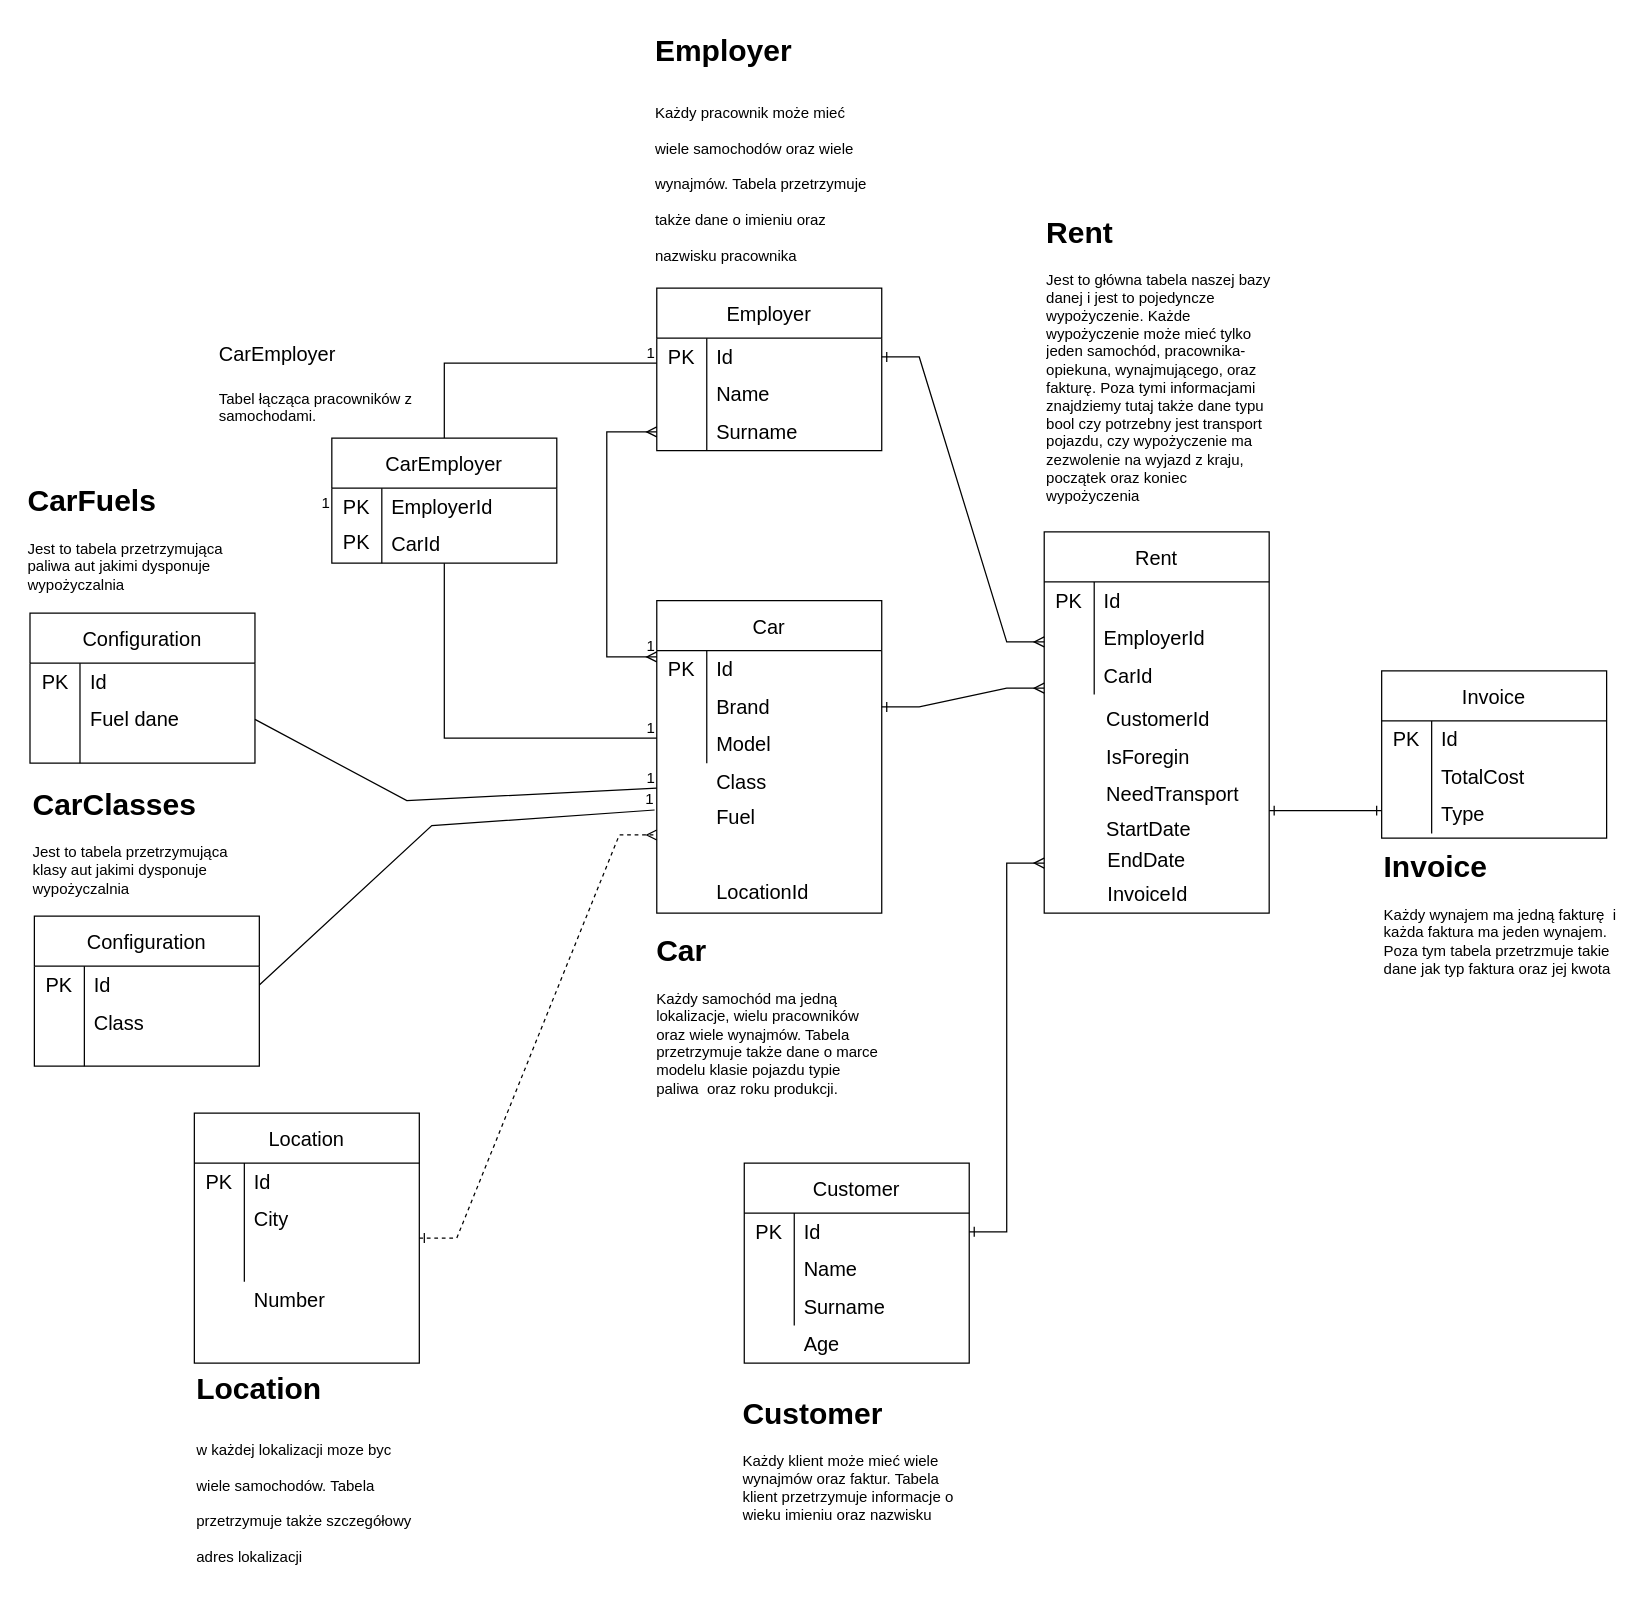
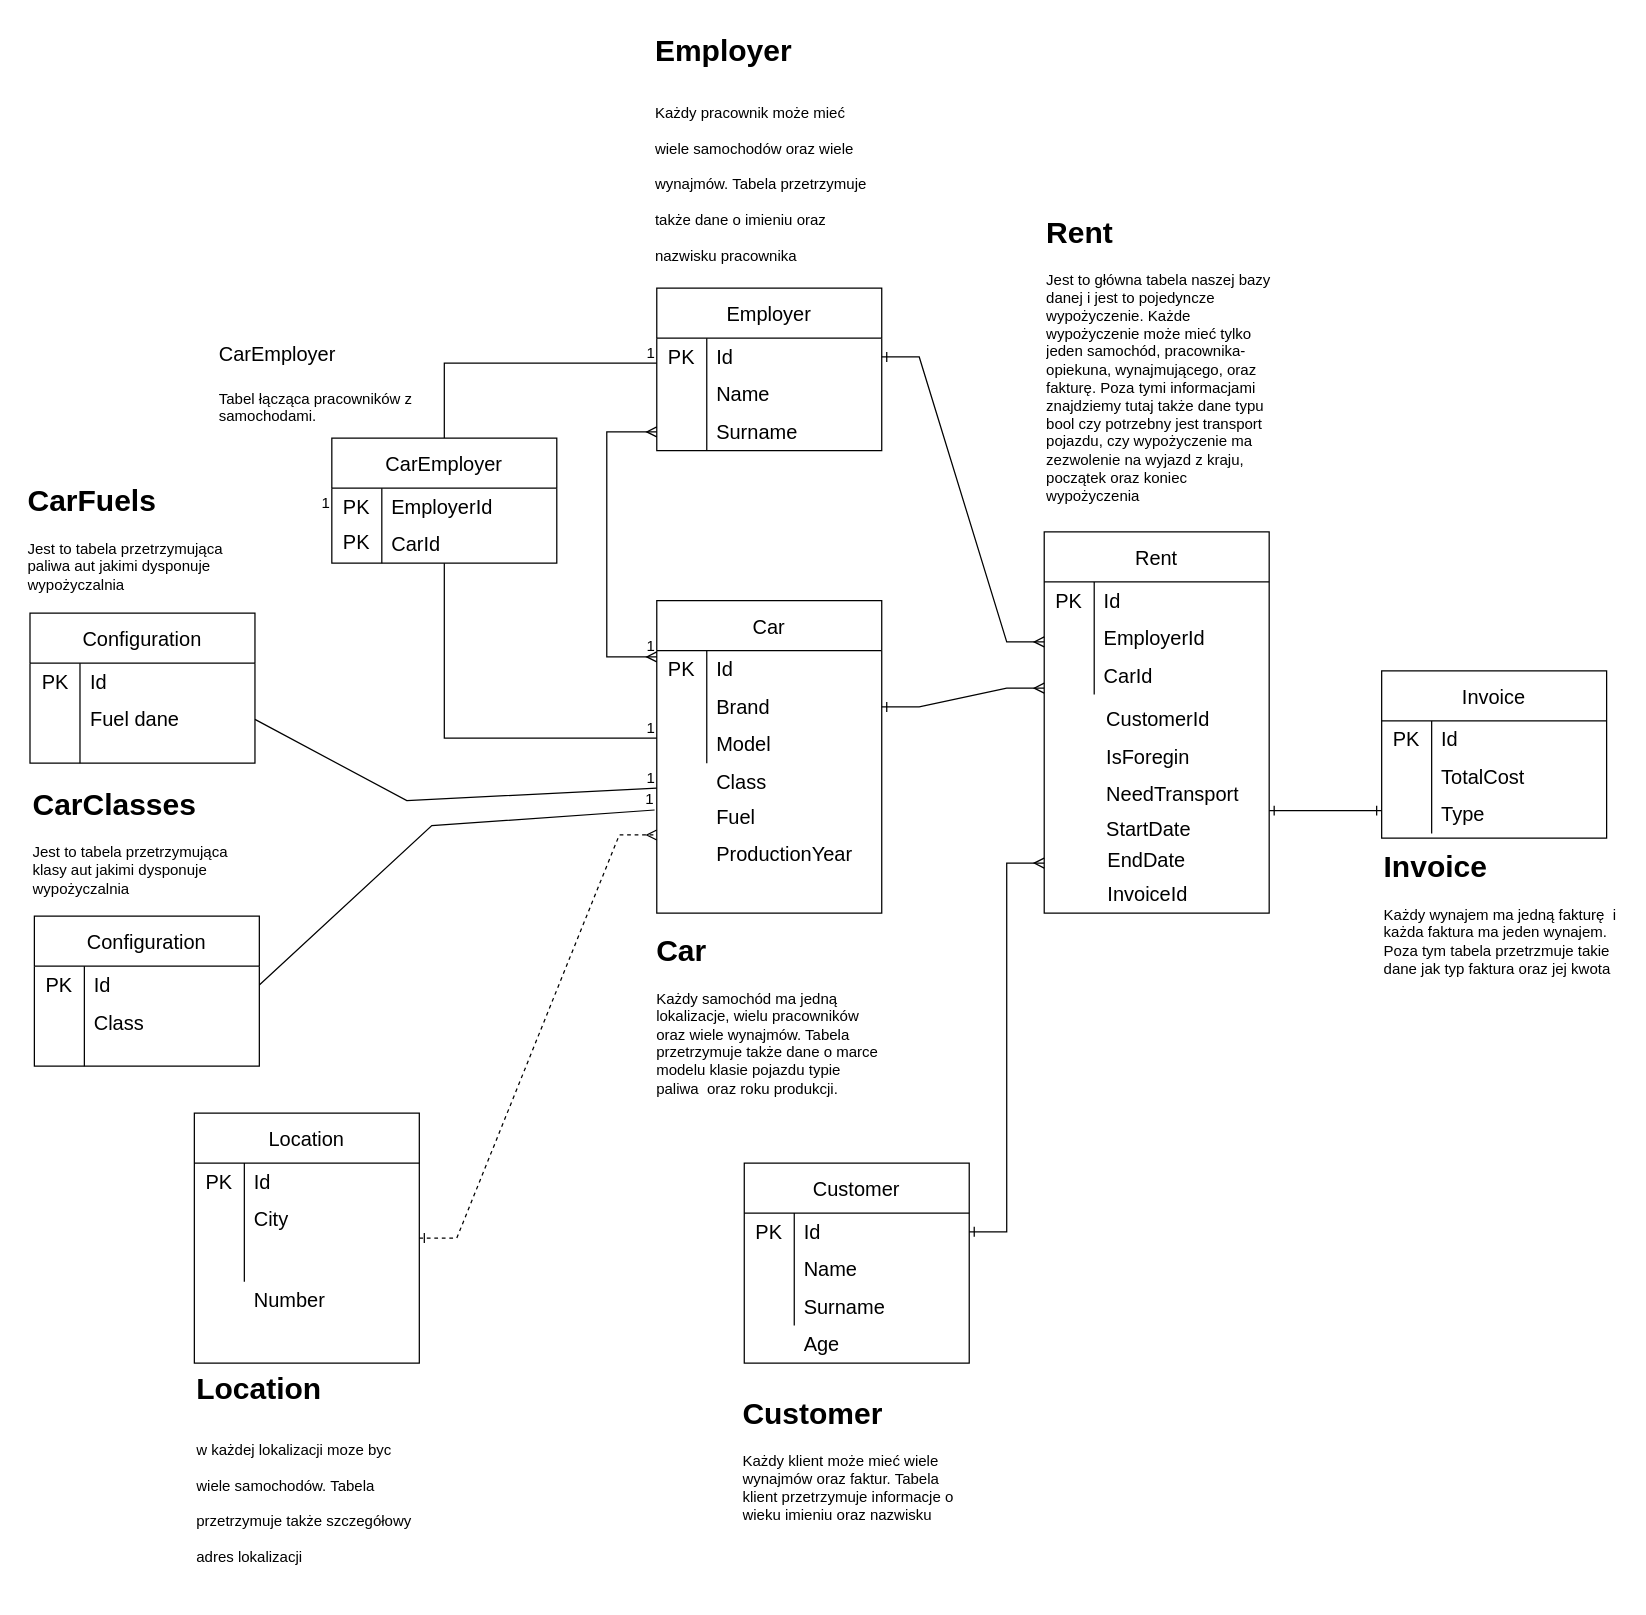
none -> (794, 854)
(794, 892) -> none
